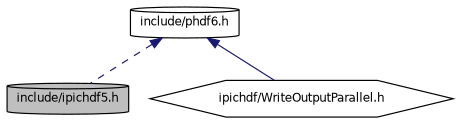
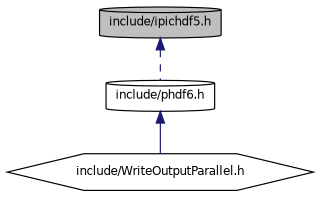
(121, 64) -> (160, 65)
(302, 99) -> (160, 172)
